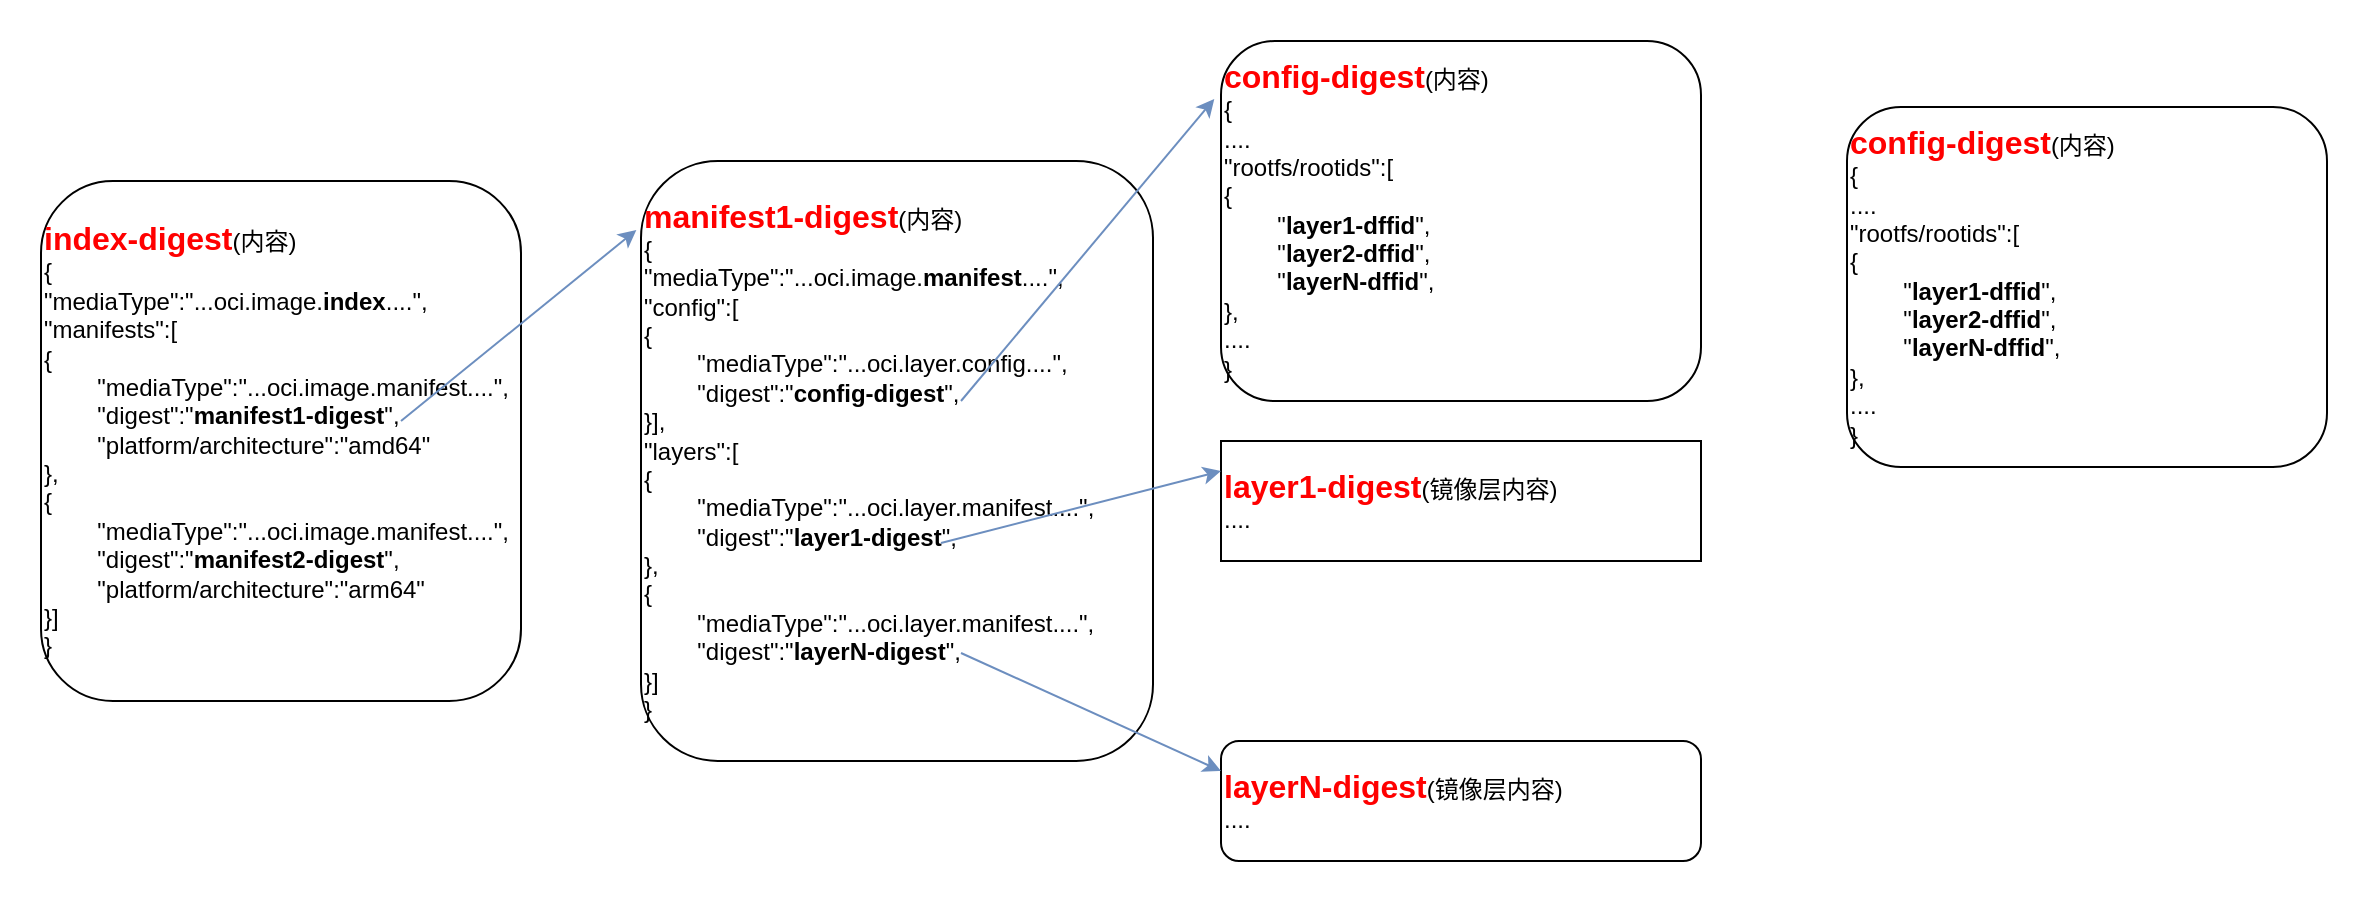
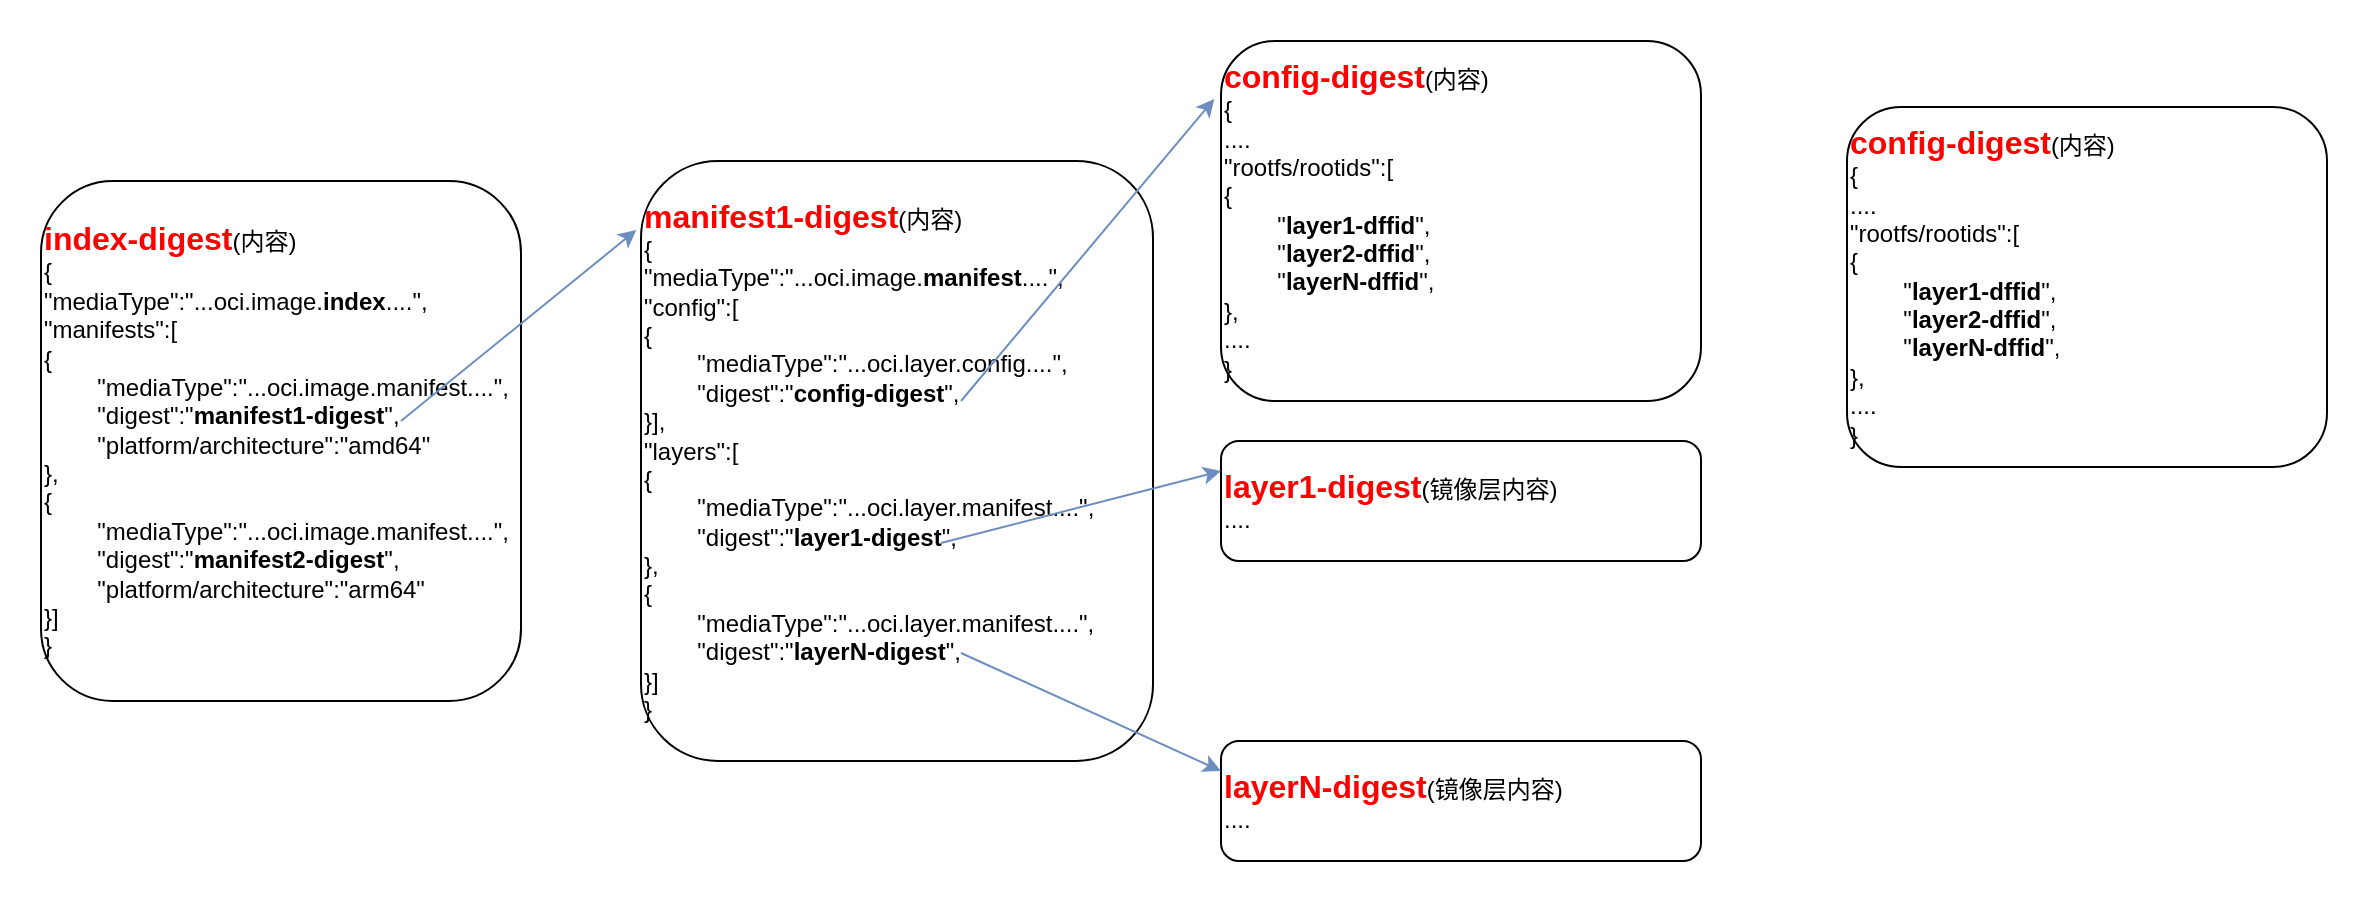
(1461, 501) -> (1461, 501)
